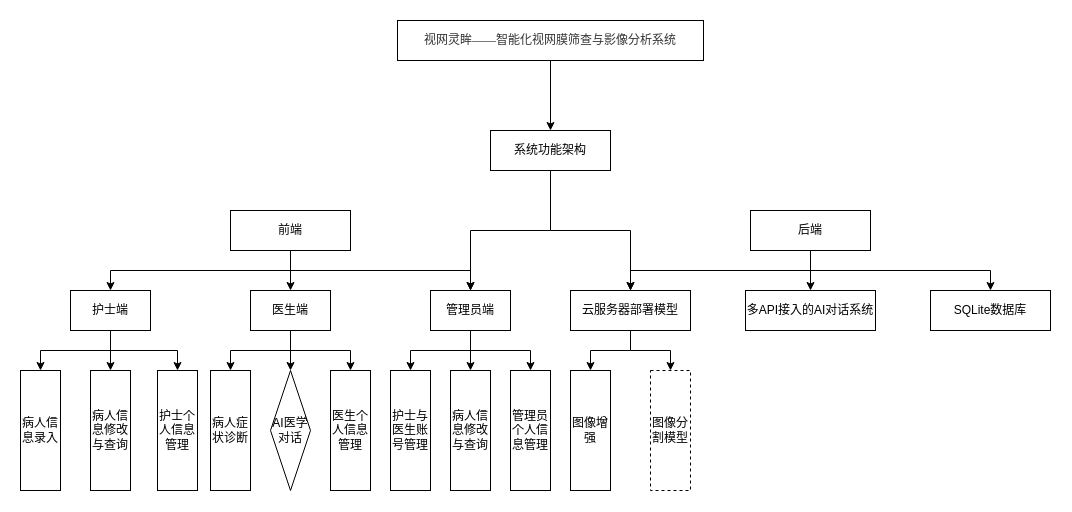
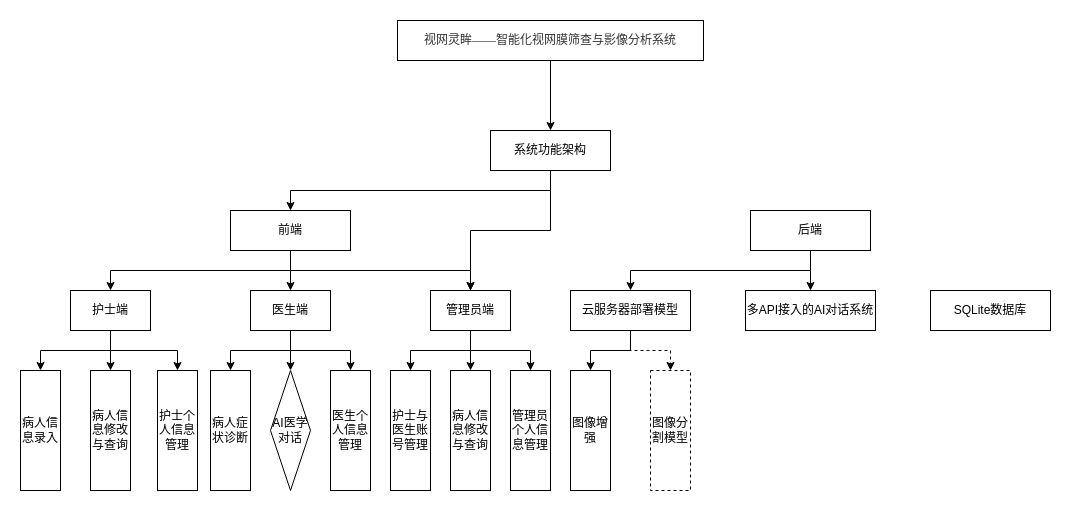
(610, 231) -> (414, 191)
(908, 271) -> none
(658, 351) -> (658, 351)
